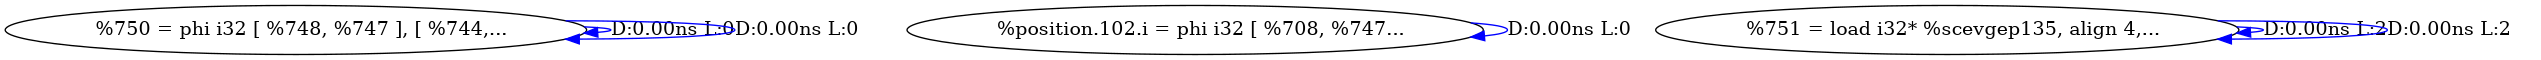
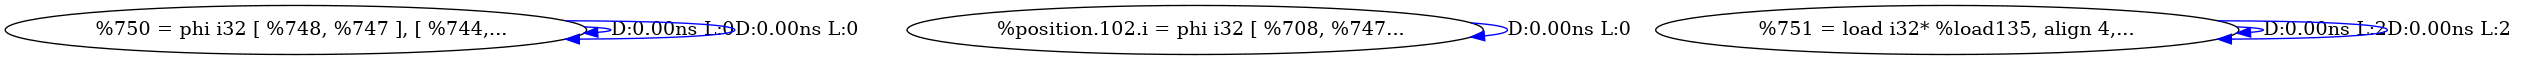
(1947, 30) -> (1947, 30)
